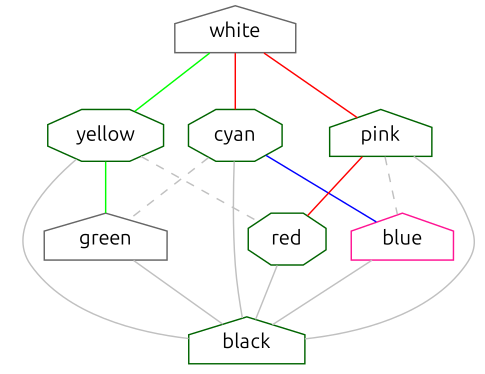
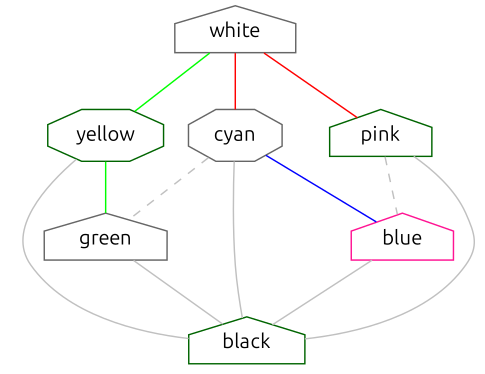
(235, 135) -> (235, 135)
(287, 239) -> none
